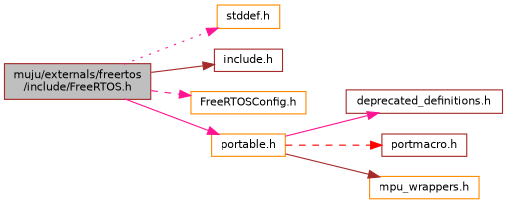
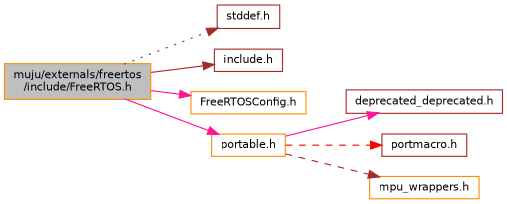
(248, 17) -> (248, 17)
(166, 48) -> (166, 48)
(78, 82) -> (78, 82)
(165, 92) -> (165, 92)
(424, 102) -> (424, 102)
(327, 164) -> (327, 164)
